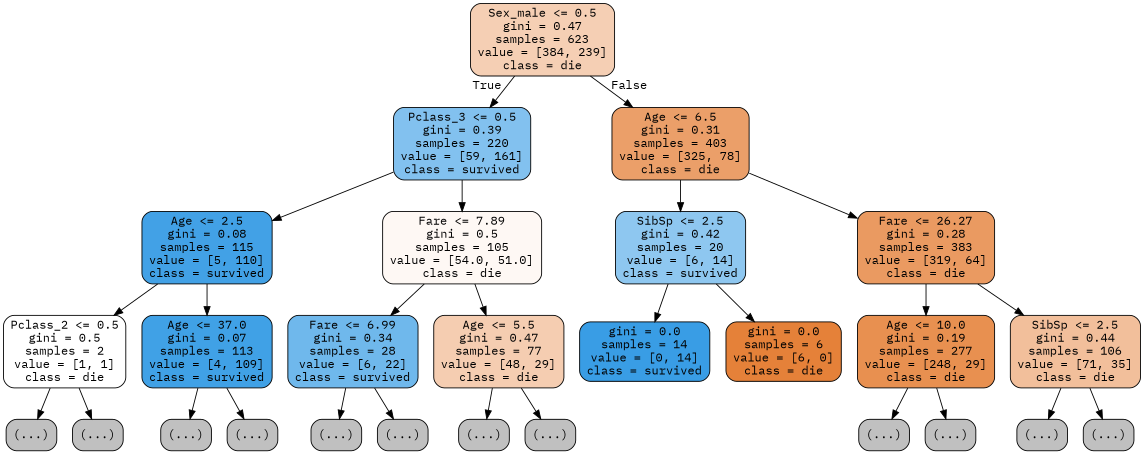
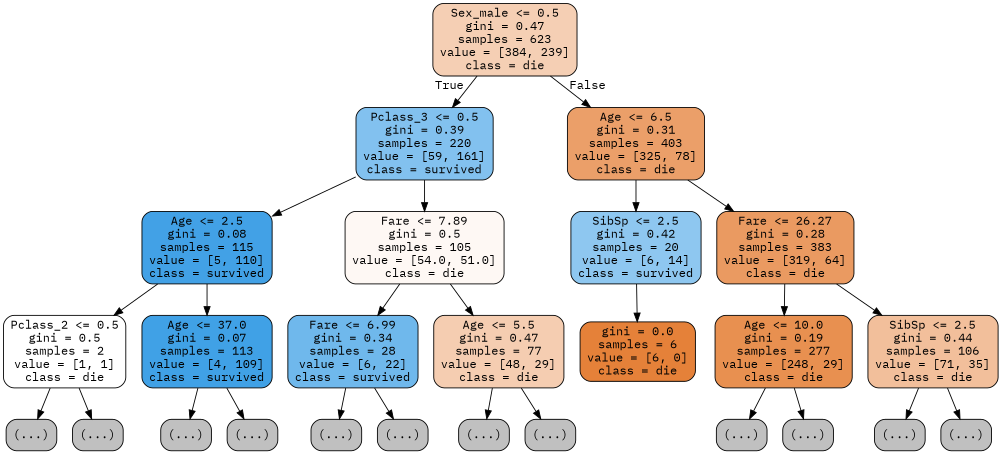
(645, 352) -> none
